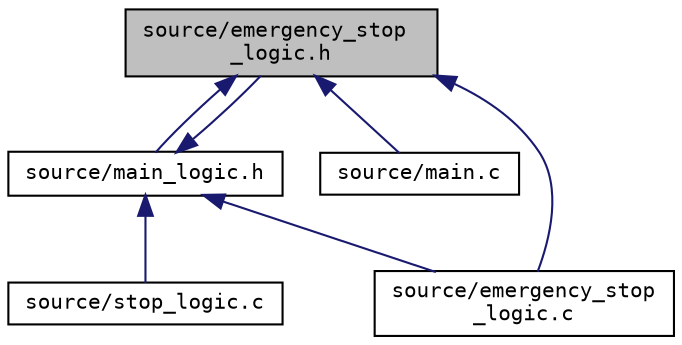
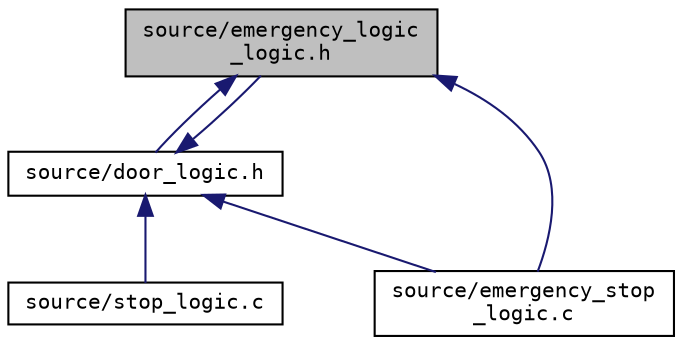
(282, 43) -> (282, 43)
(145, 174) -> (145, 174)
(420, 174) -> none
